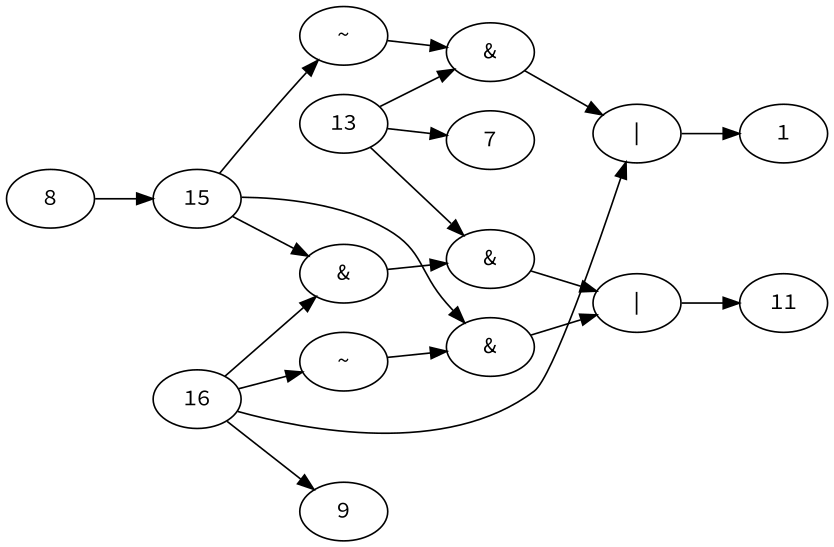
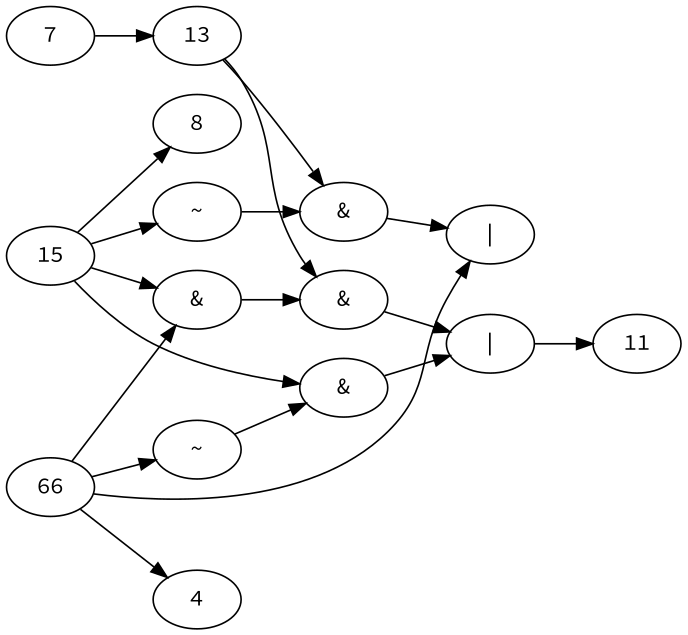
(409, 131) -> (116, 36)
(784, 134) -> none
(116, 199) -> (118, 195)
(197, 399) -> (51, 487)
(344, 512) -> (197, 600)
